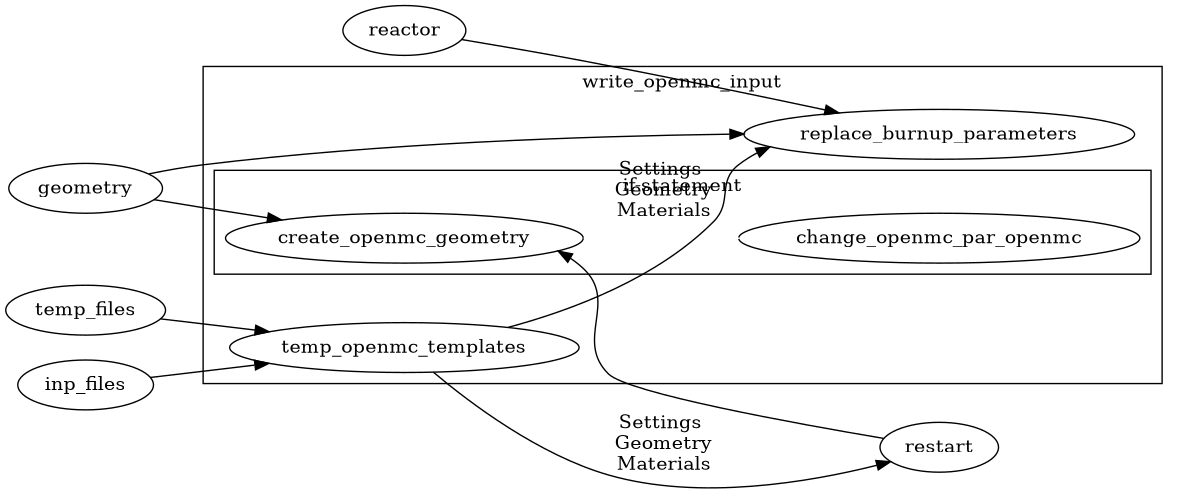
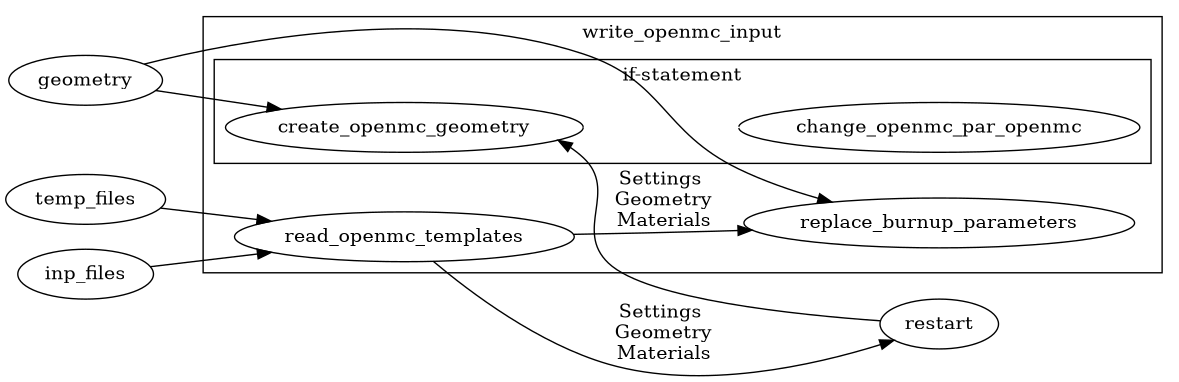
(404, 30) -> none
(404, 348) -> (404, 237)
